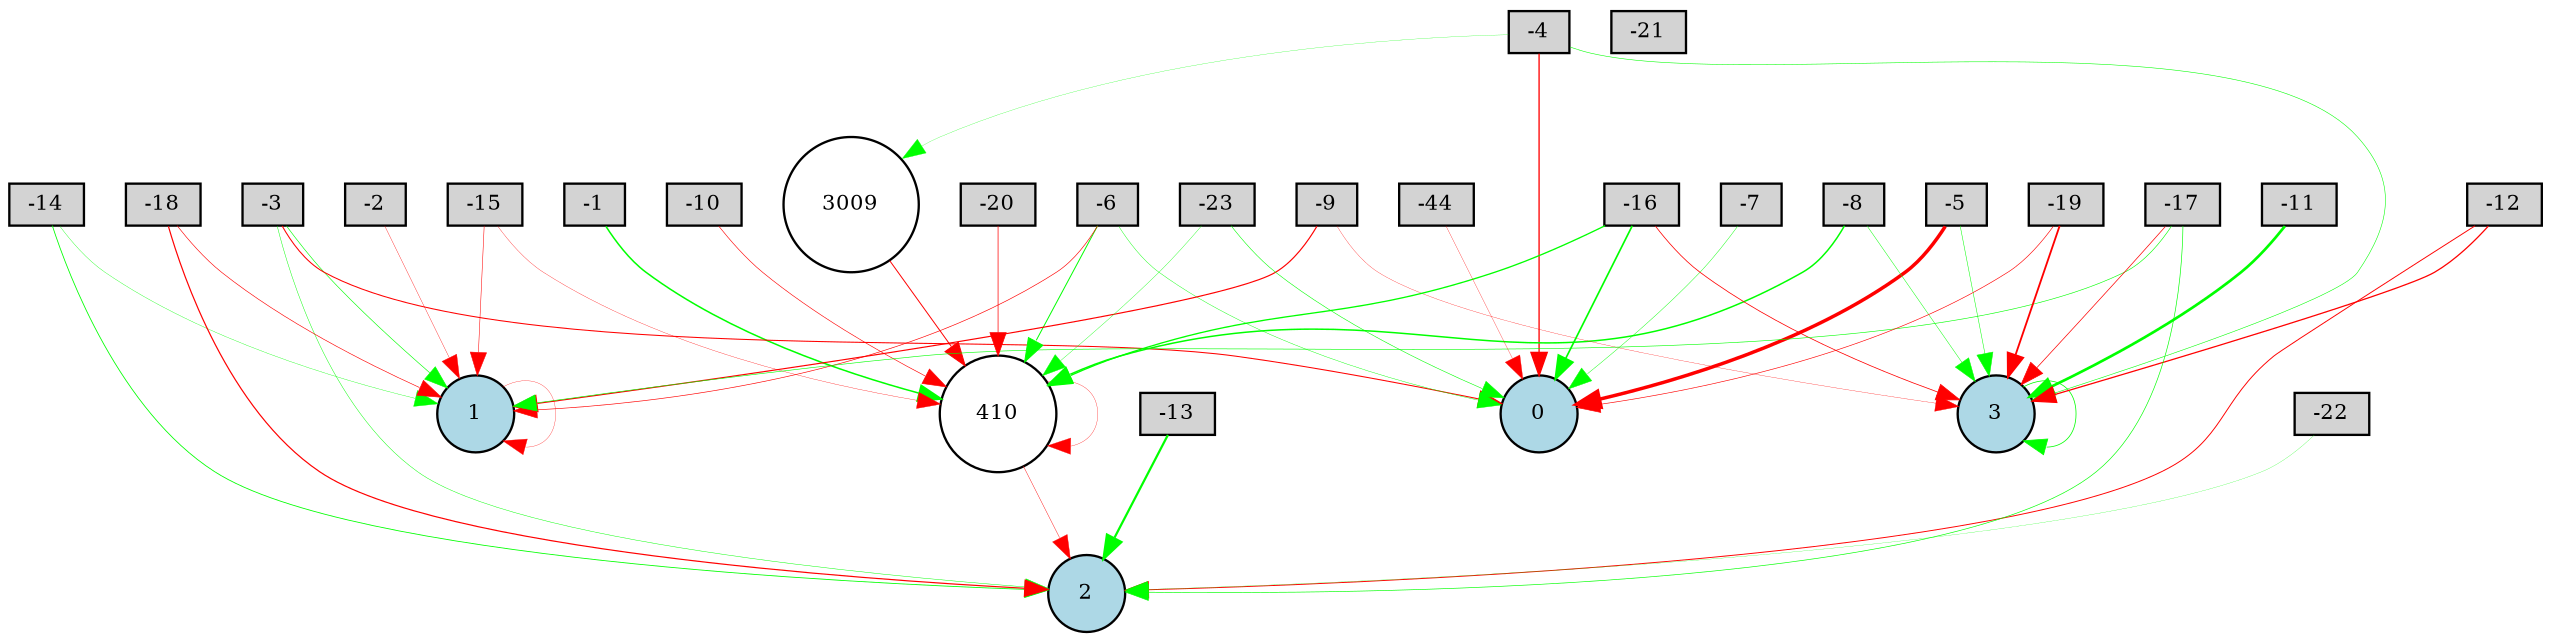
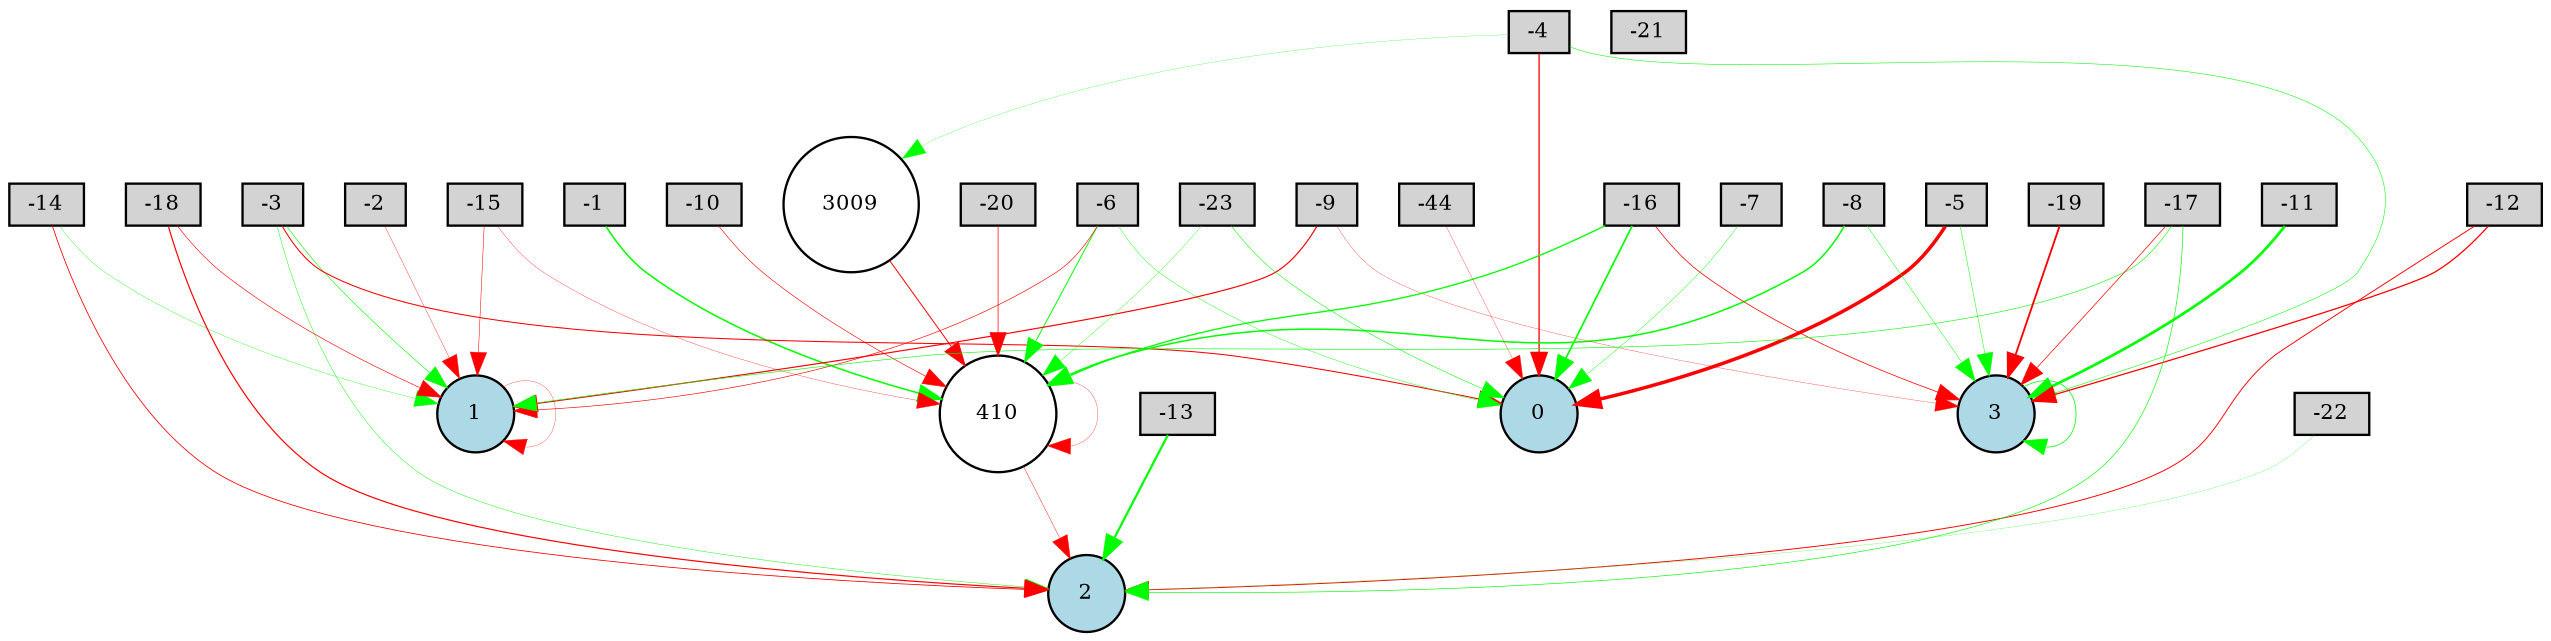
(1806, 359) -> none
(465, 542) -> (465, 542)
